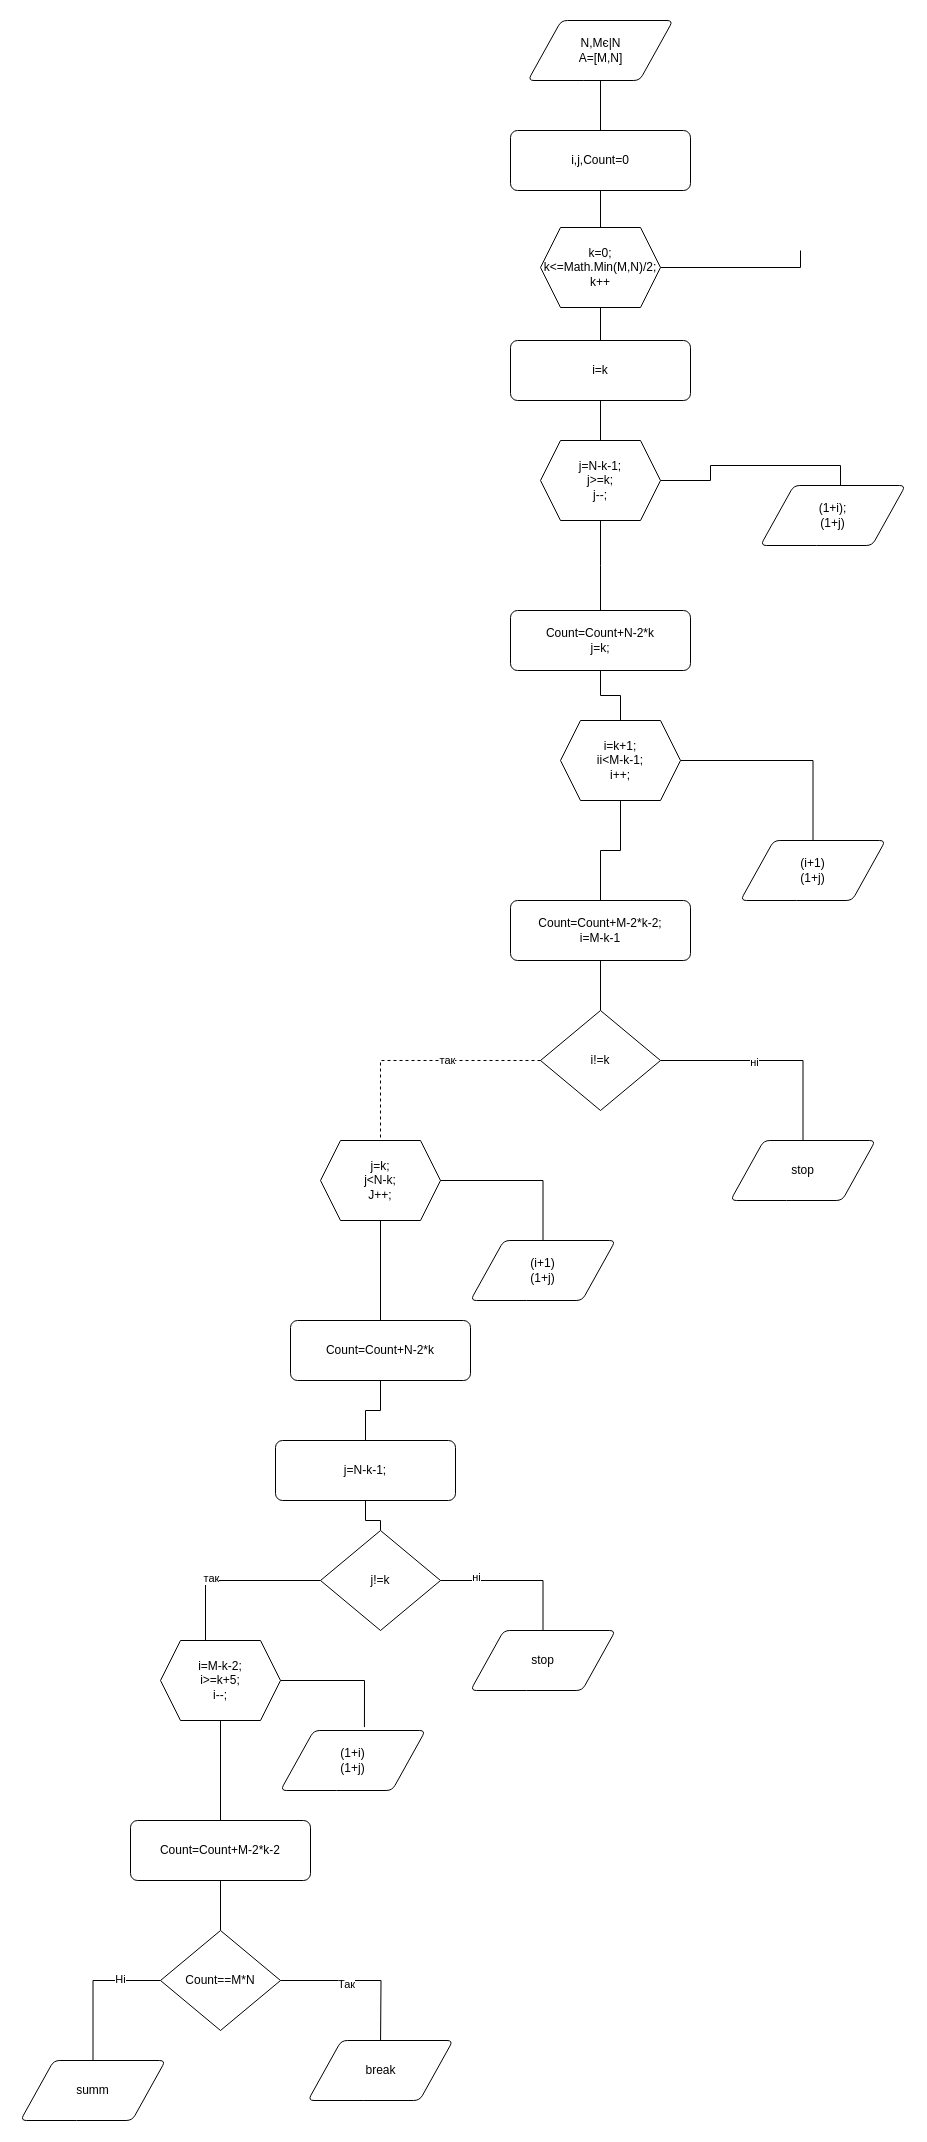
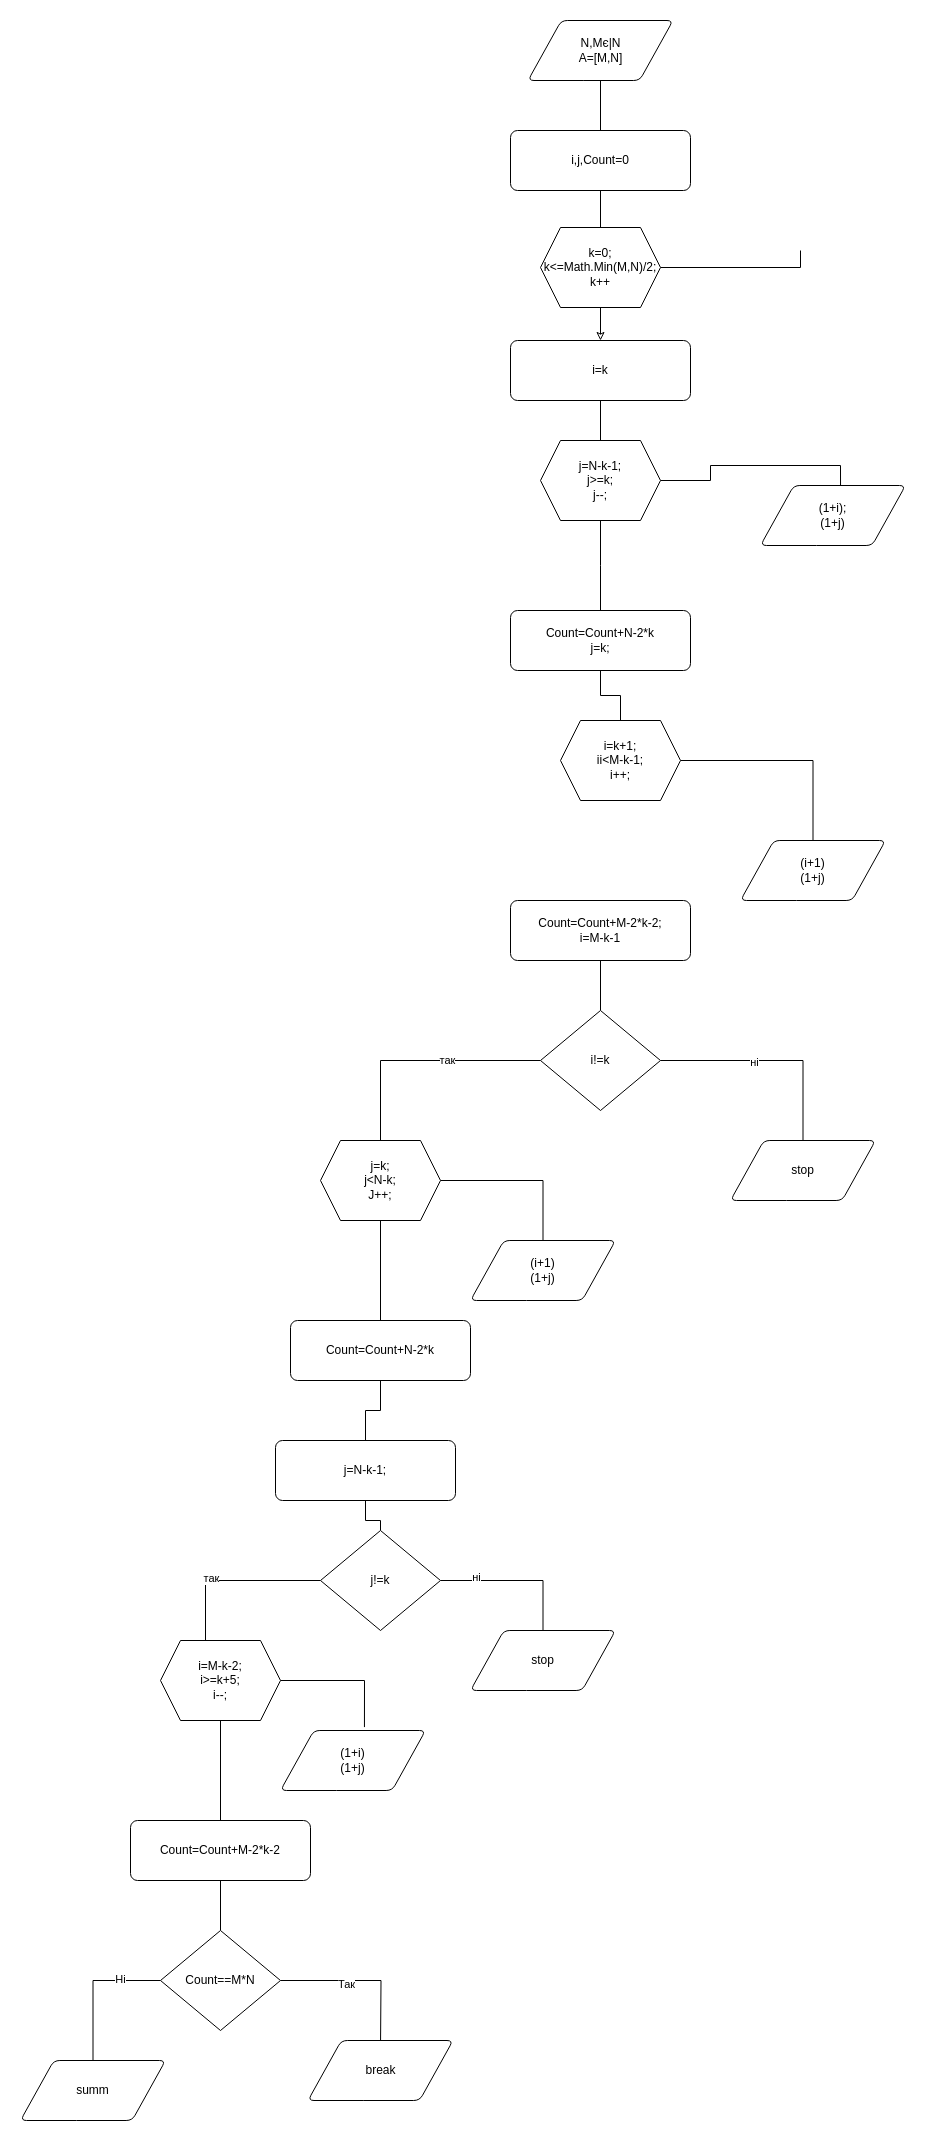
(601, 335) -> (601, 332)
(611, 851) -> none
(381, 1071) -> (381, 1071)
